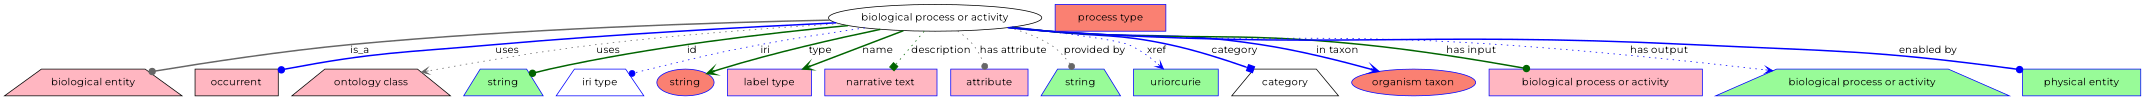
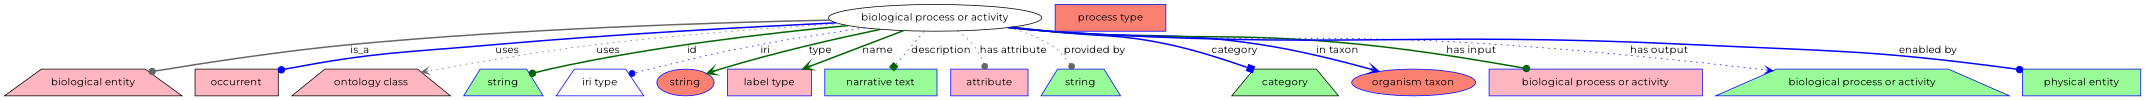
(881, 82) -> (881, 82)
(1176, 82) -> none
(1285, 82) -> (1285, 82)
